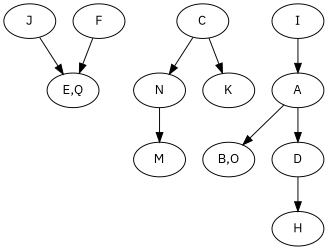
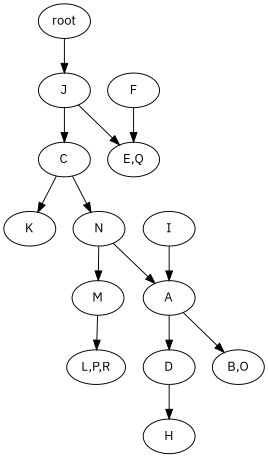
none -> (64, 21)
none -> (64, 120)
none -> (131, 260)
none -> (96, 367)
